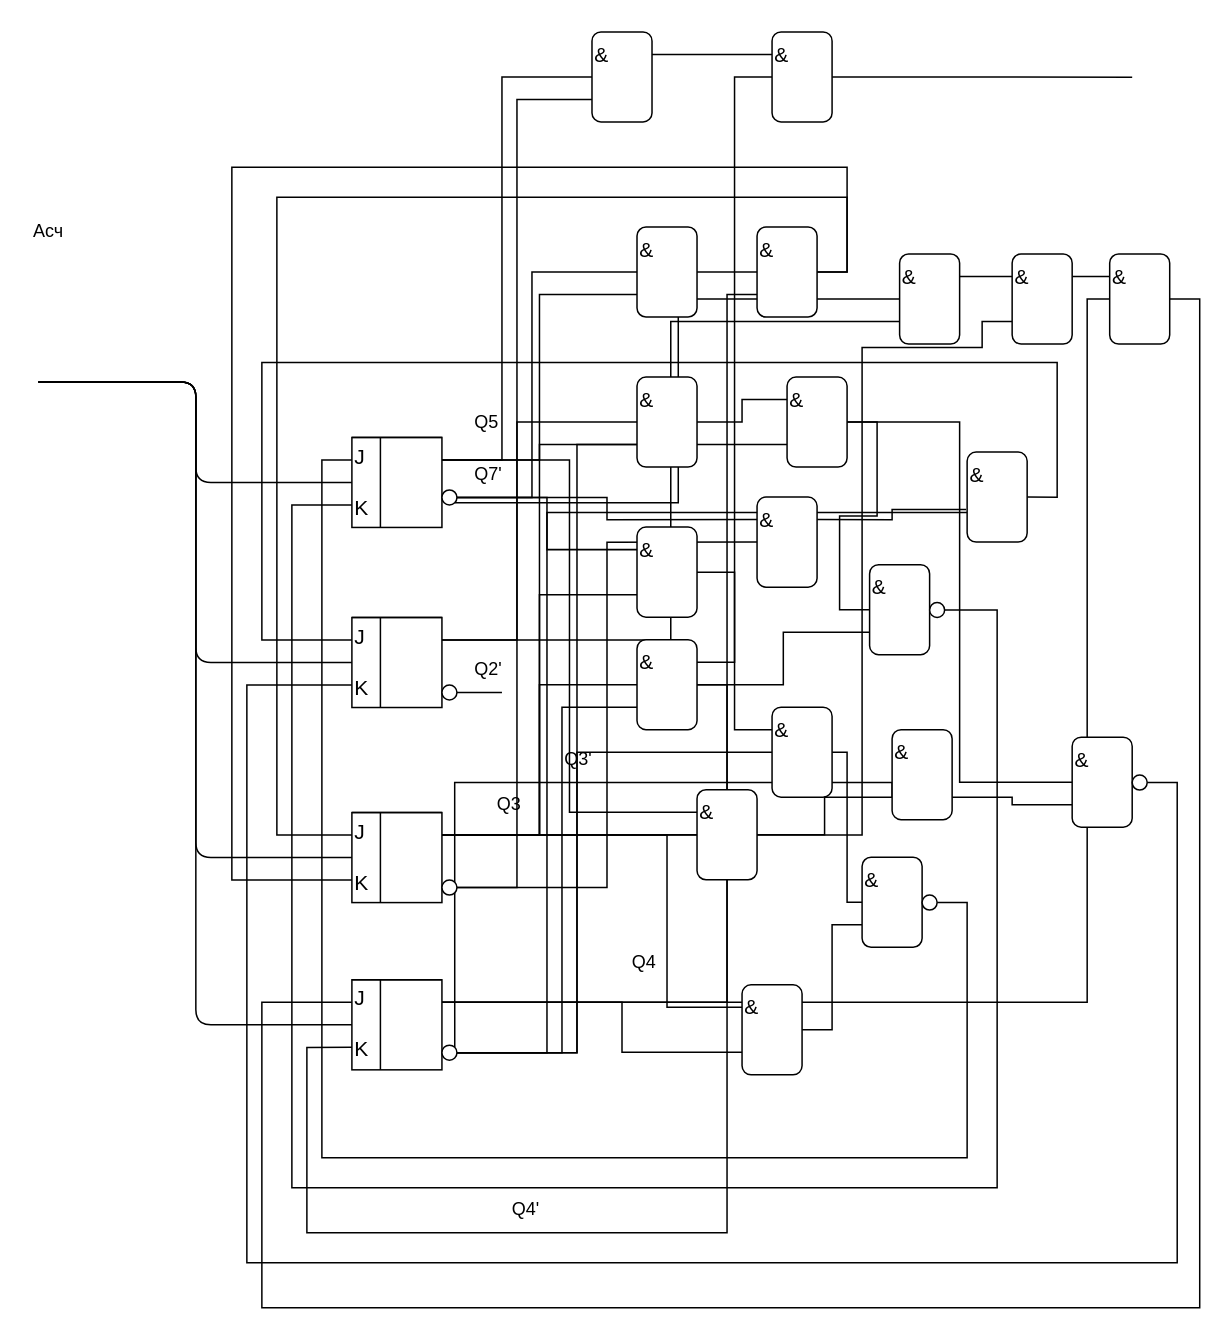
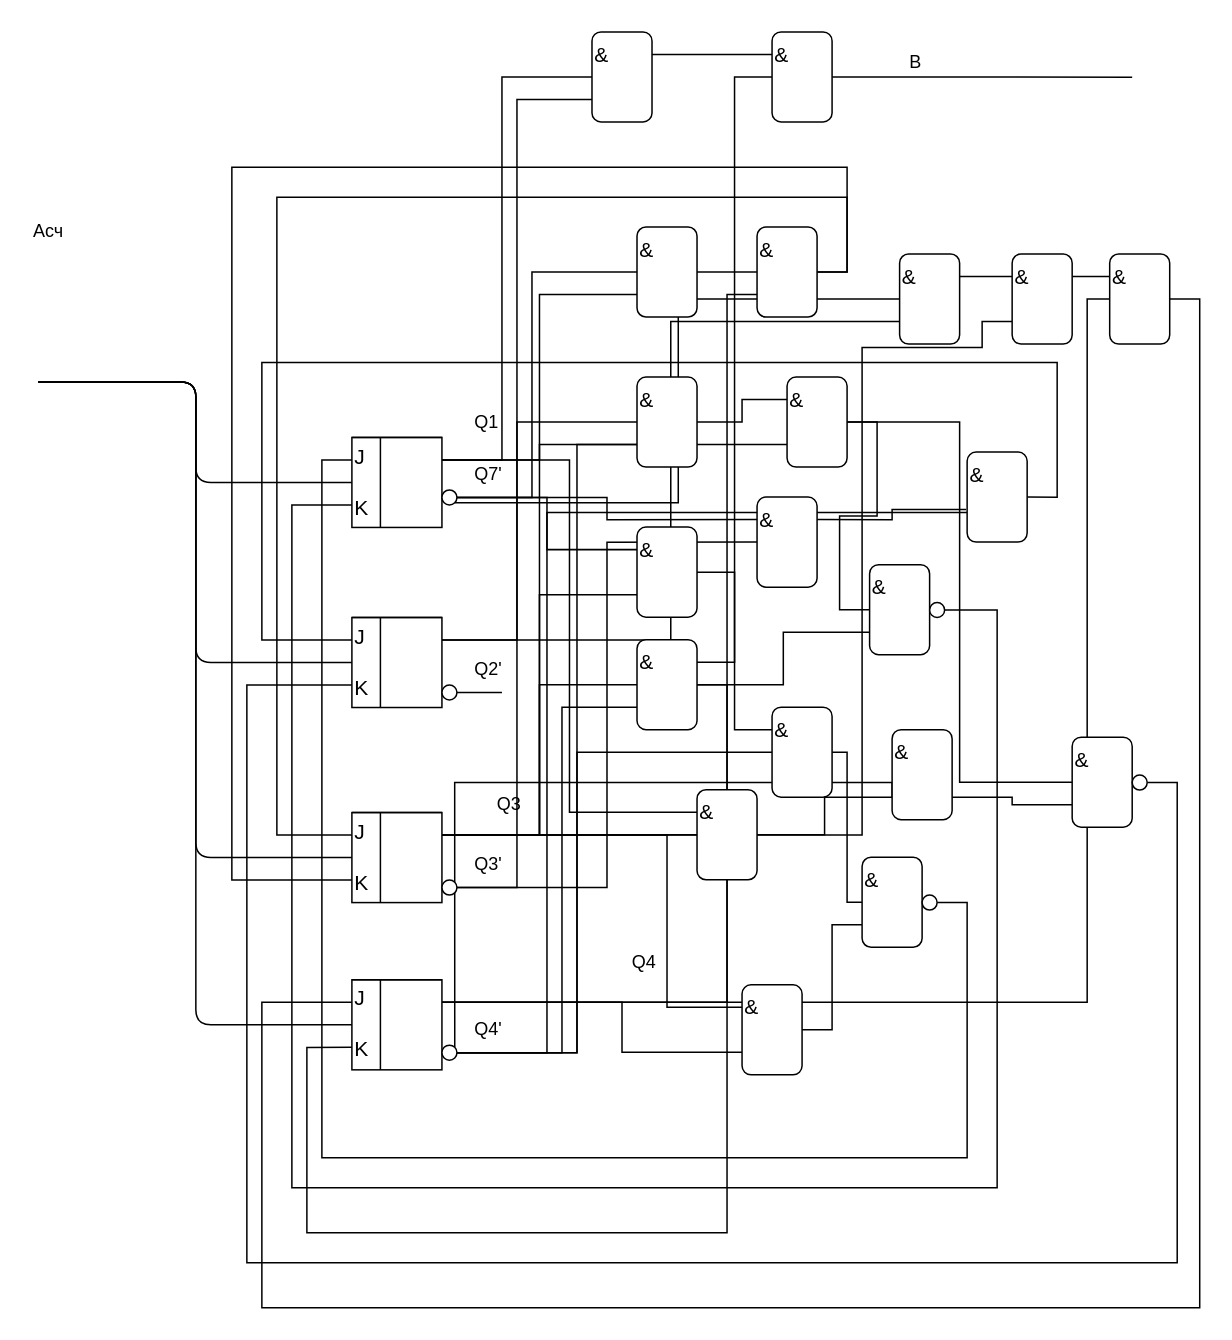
none -> (922, 62)
(485, 423) -> (485, 423)
(584, 760) -> (494, 865)
(532, 1210) -> (494, 1030)
